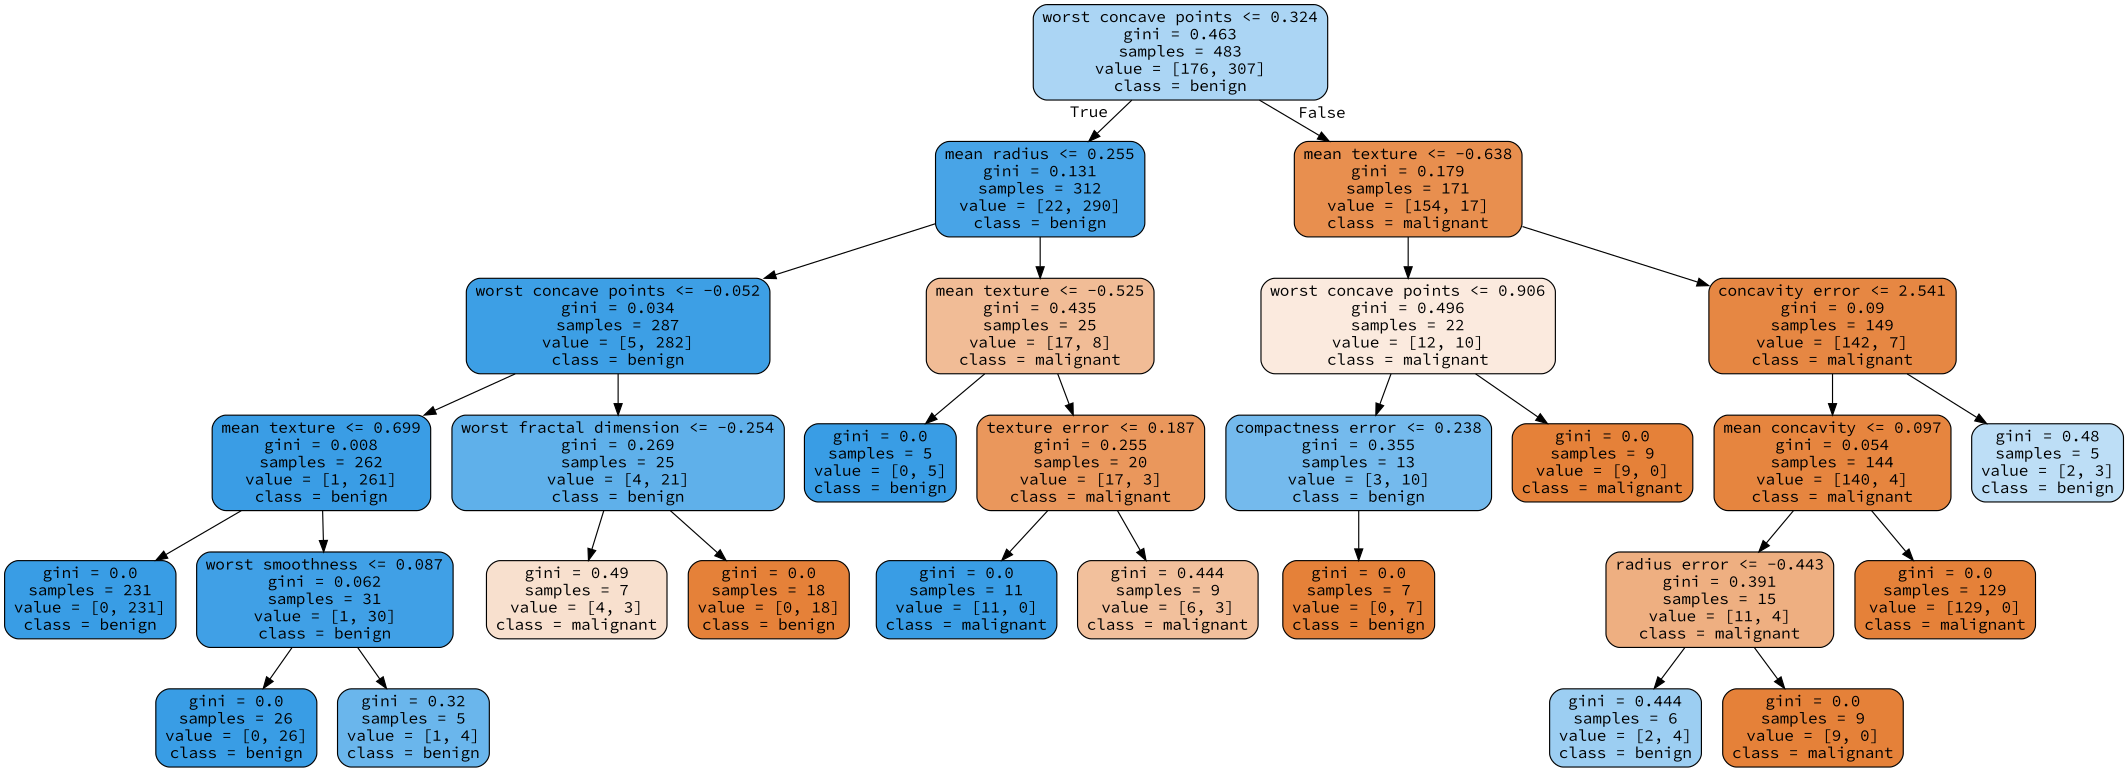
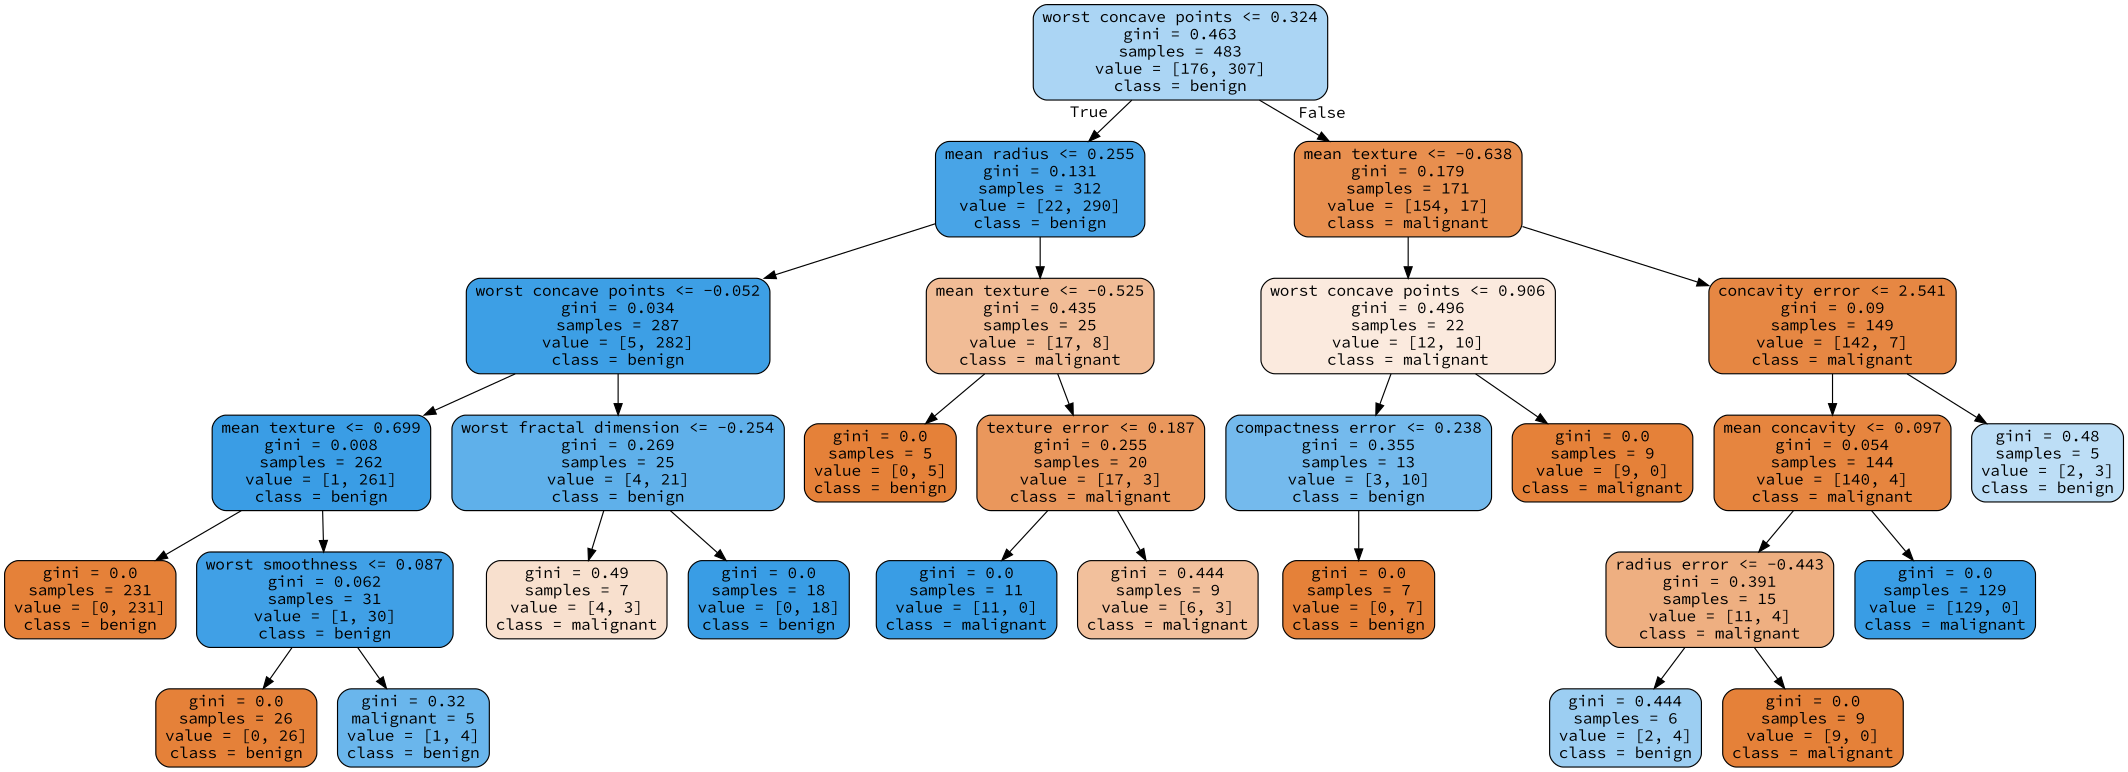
(880, 463) -> (880, 463)
(90, 600) -> (90, 600)
(769, 600) -> (769, 600)
(1945, 600) -> (1945, 600)
(236, 728) -> (236, 728)
(413, 728) -> (413, 728)
